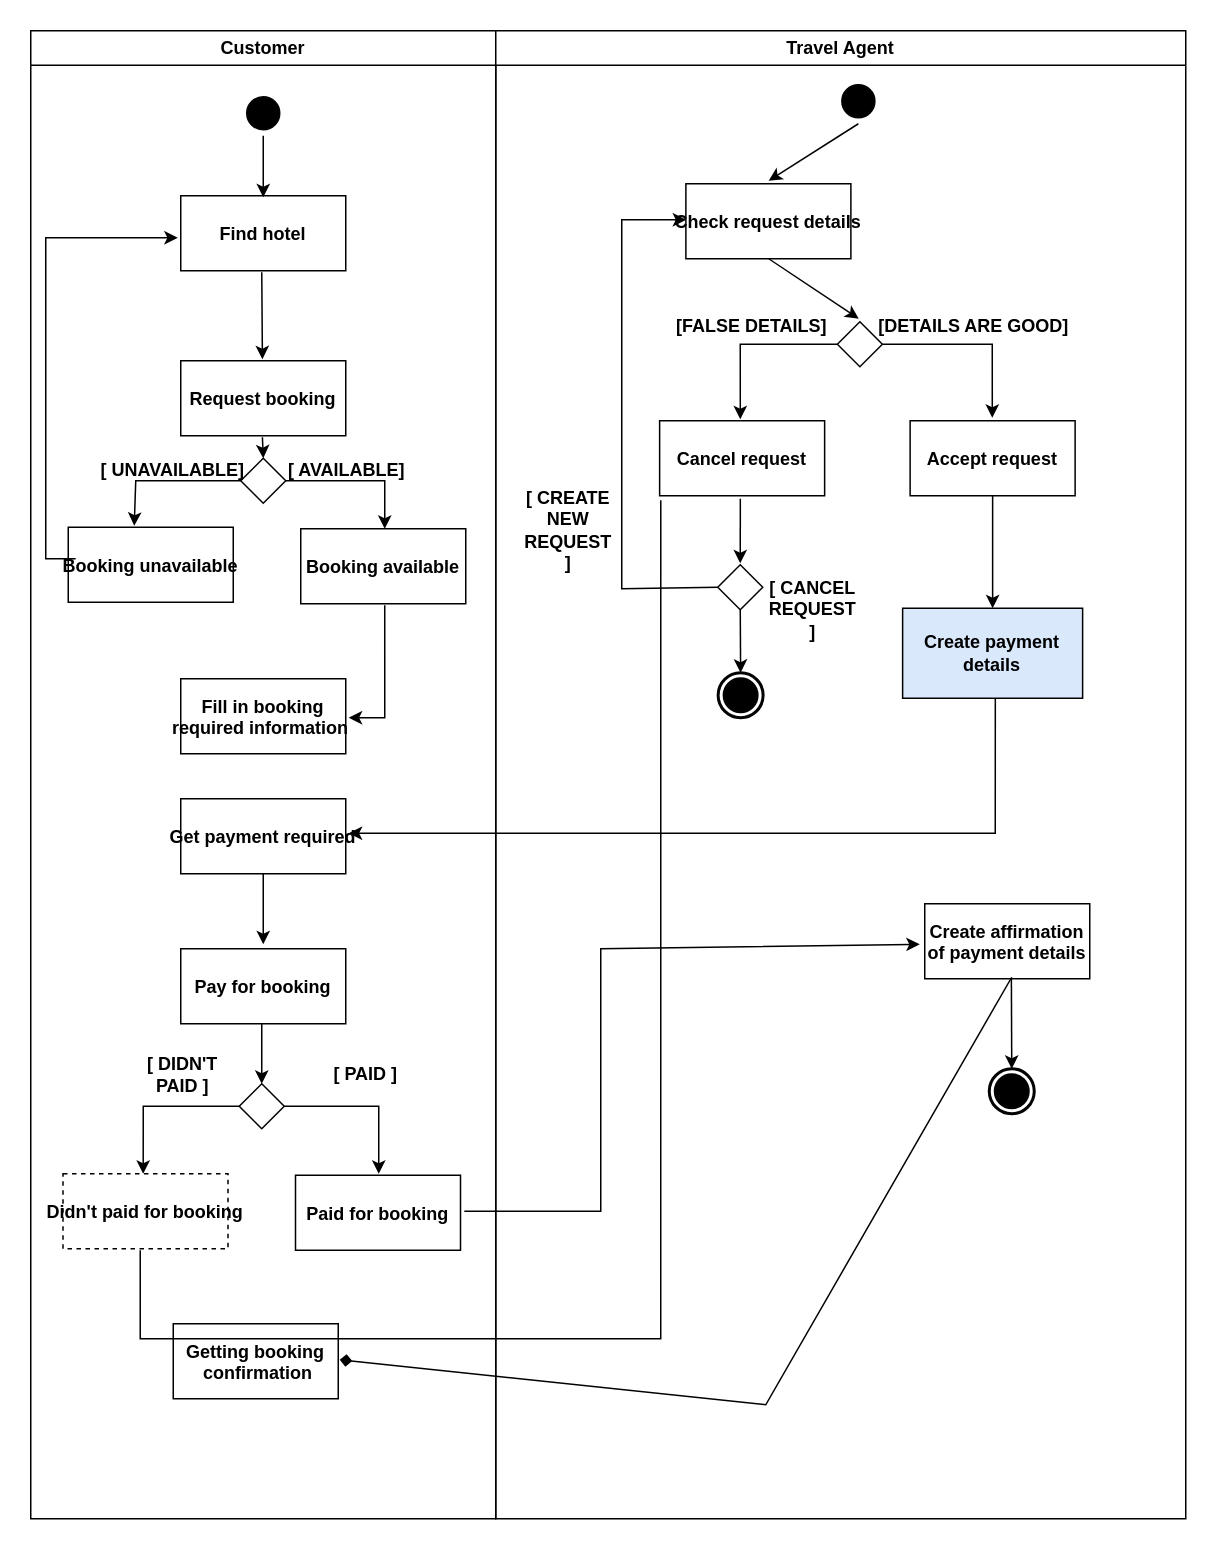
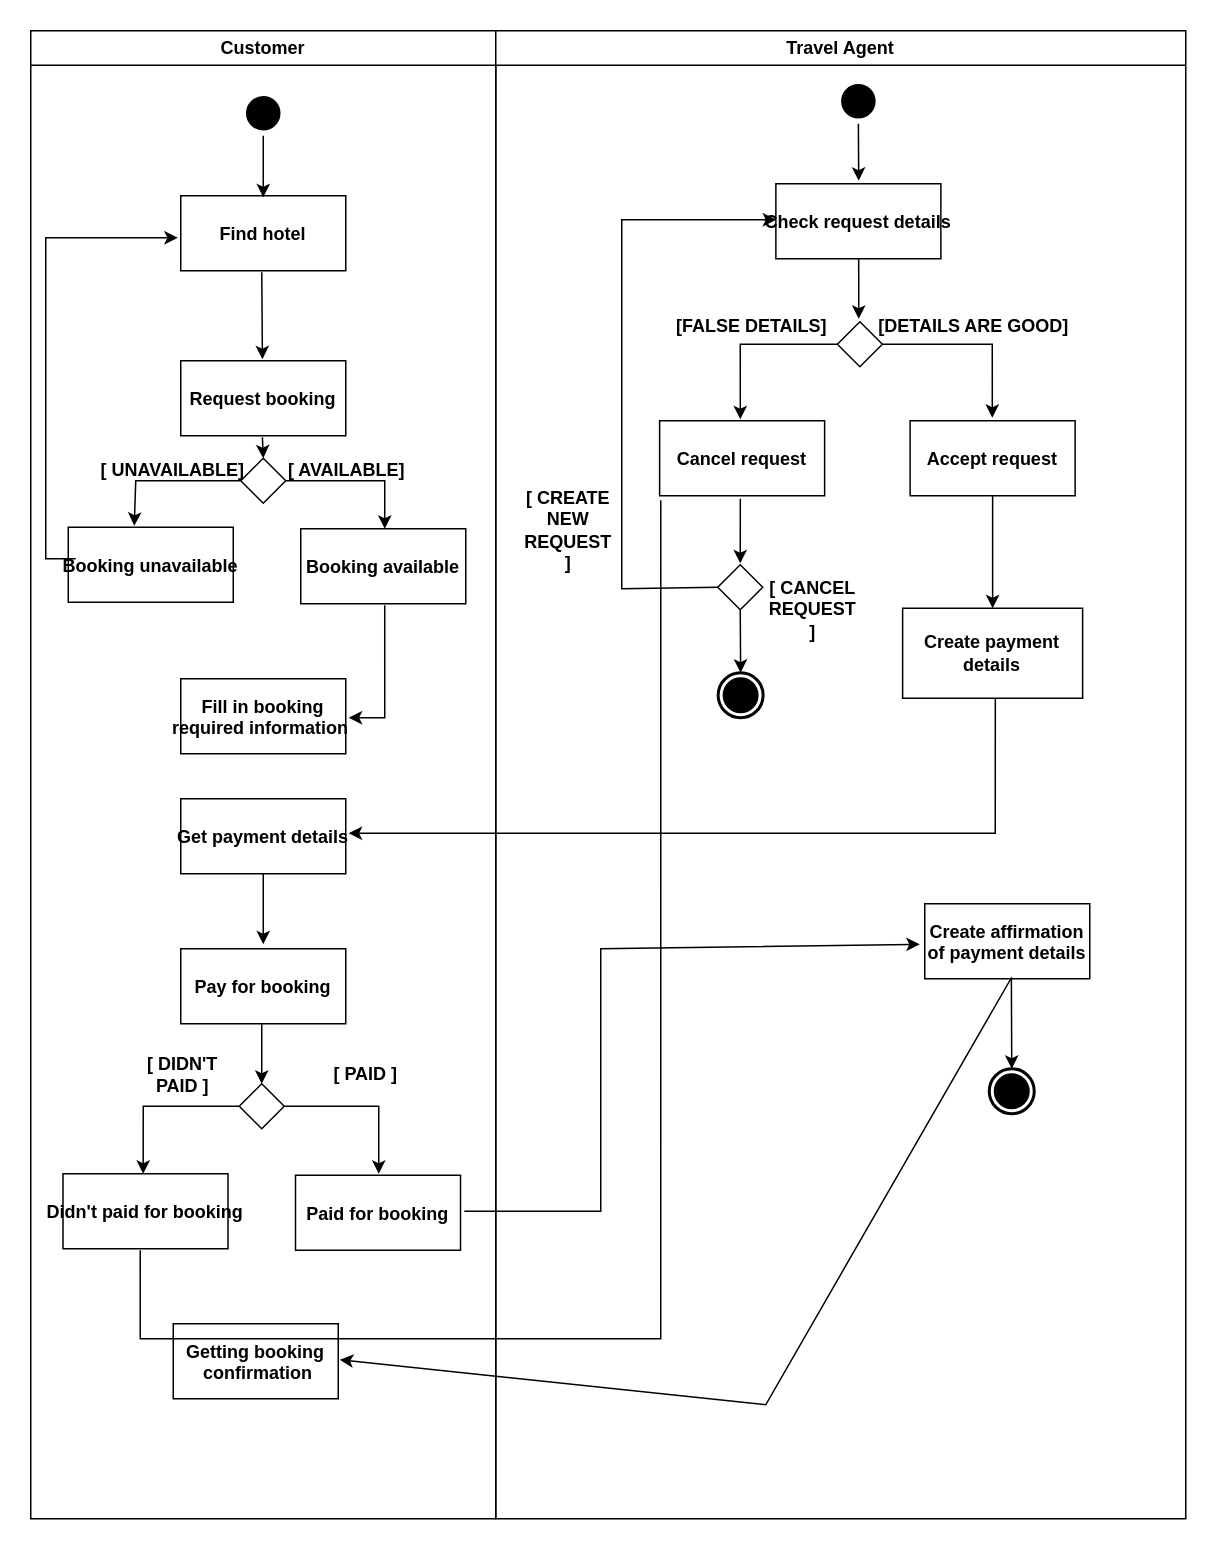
(768, 221) -> (858, 221)
(993, 653) -> (993, 653)
(263, 837) -> (263, 837)
(146, 1211) -> (146, 1211)
(352, 1361) -> (351, 1361)
